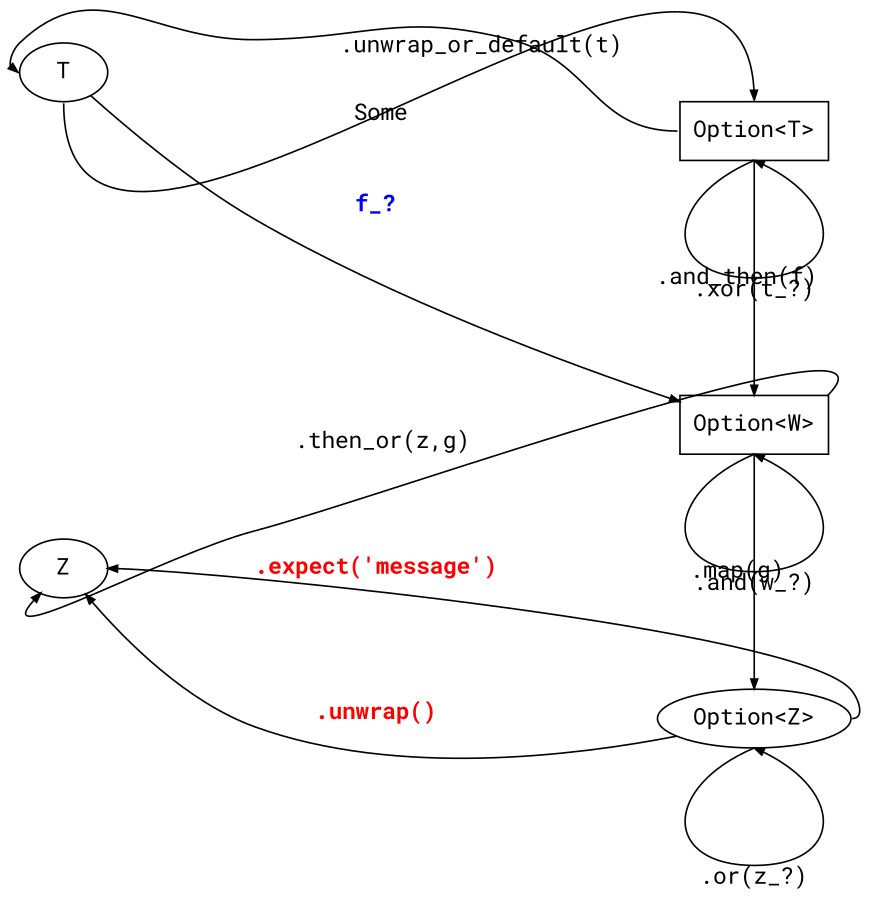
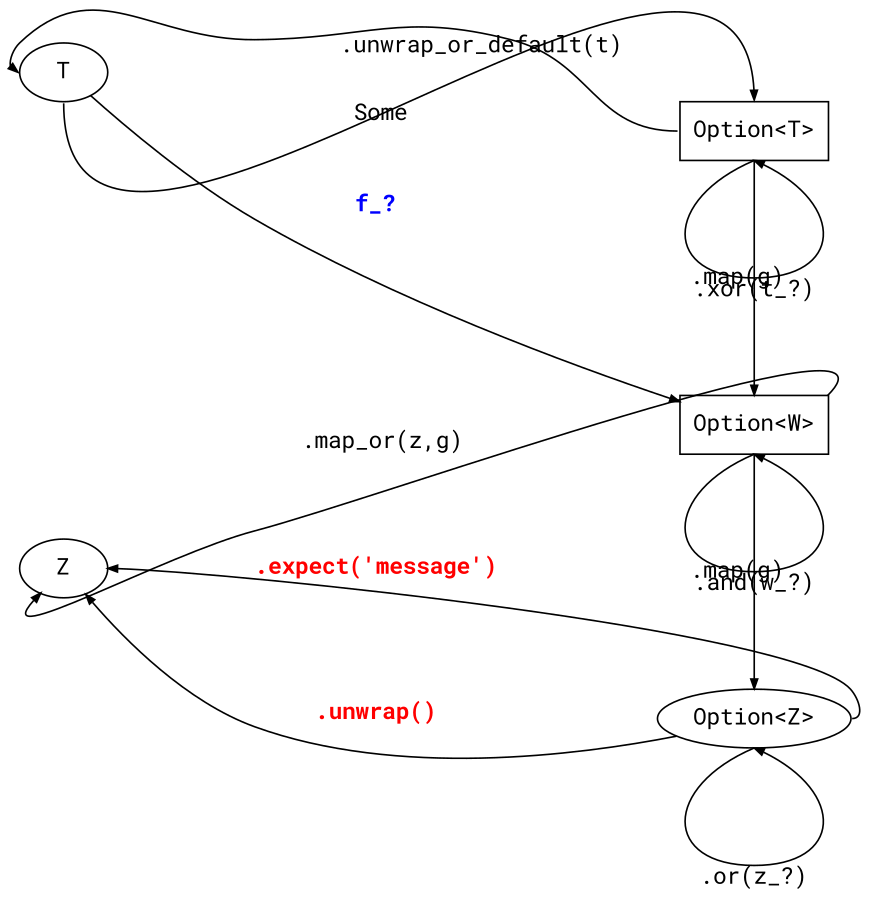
(737, 278) -> (737, 278)
(383, 442) -> (383, 442)
